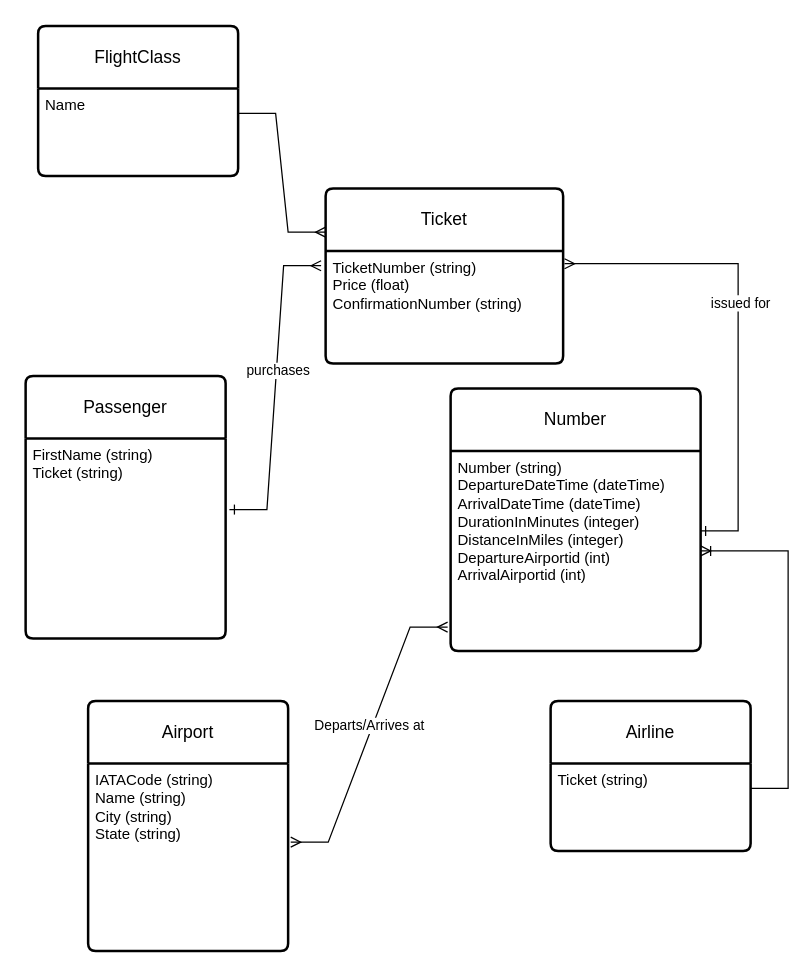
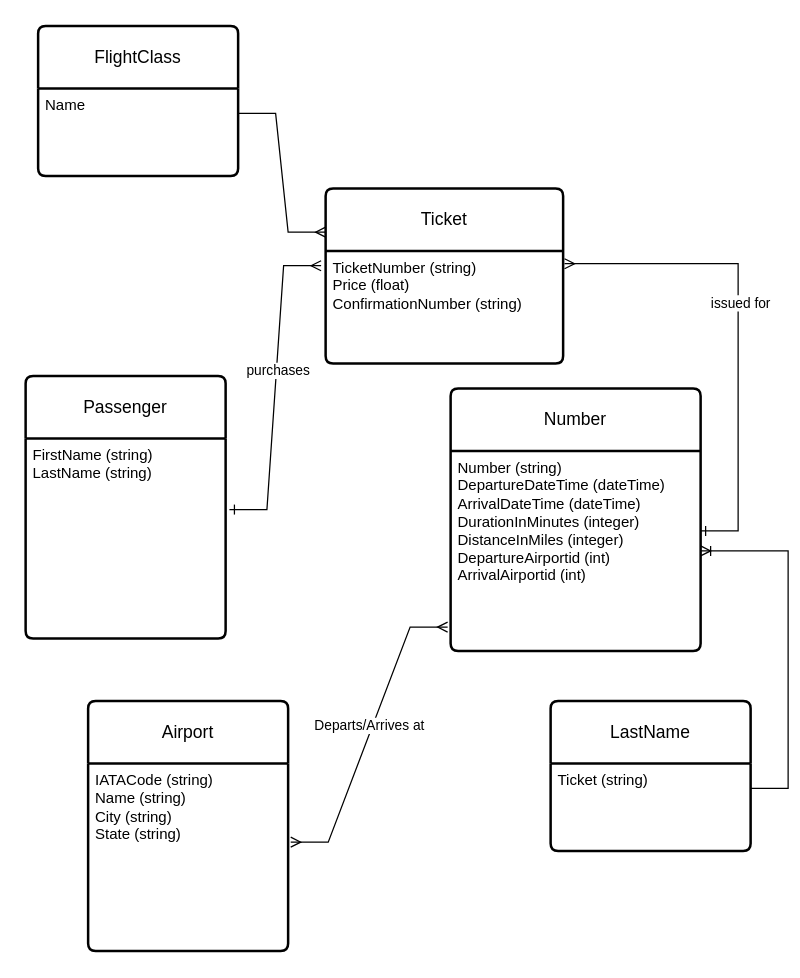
(103, 465) -> (103, 465)
(651, 732) -> (651, 732)
